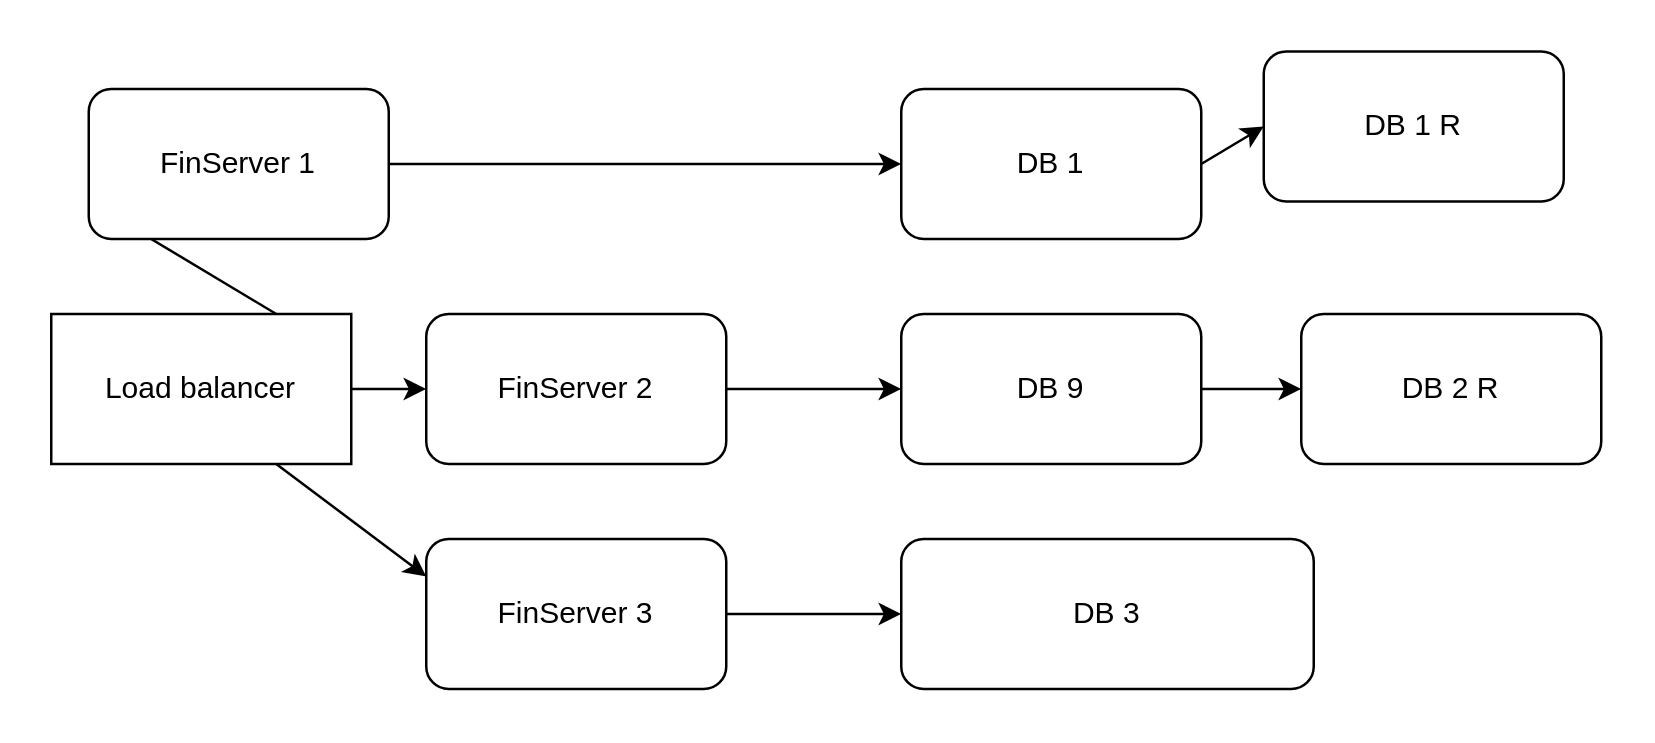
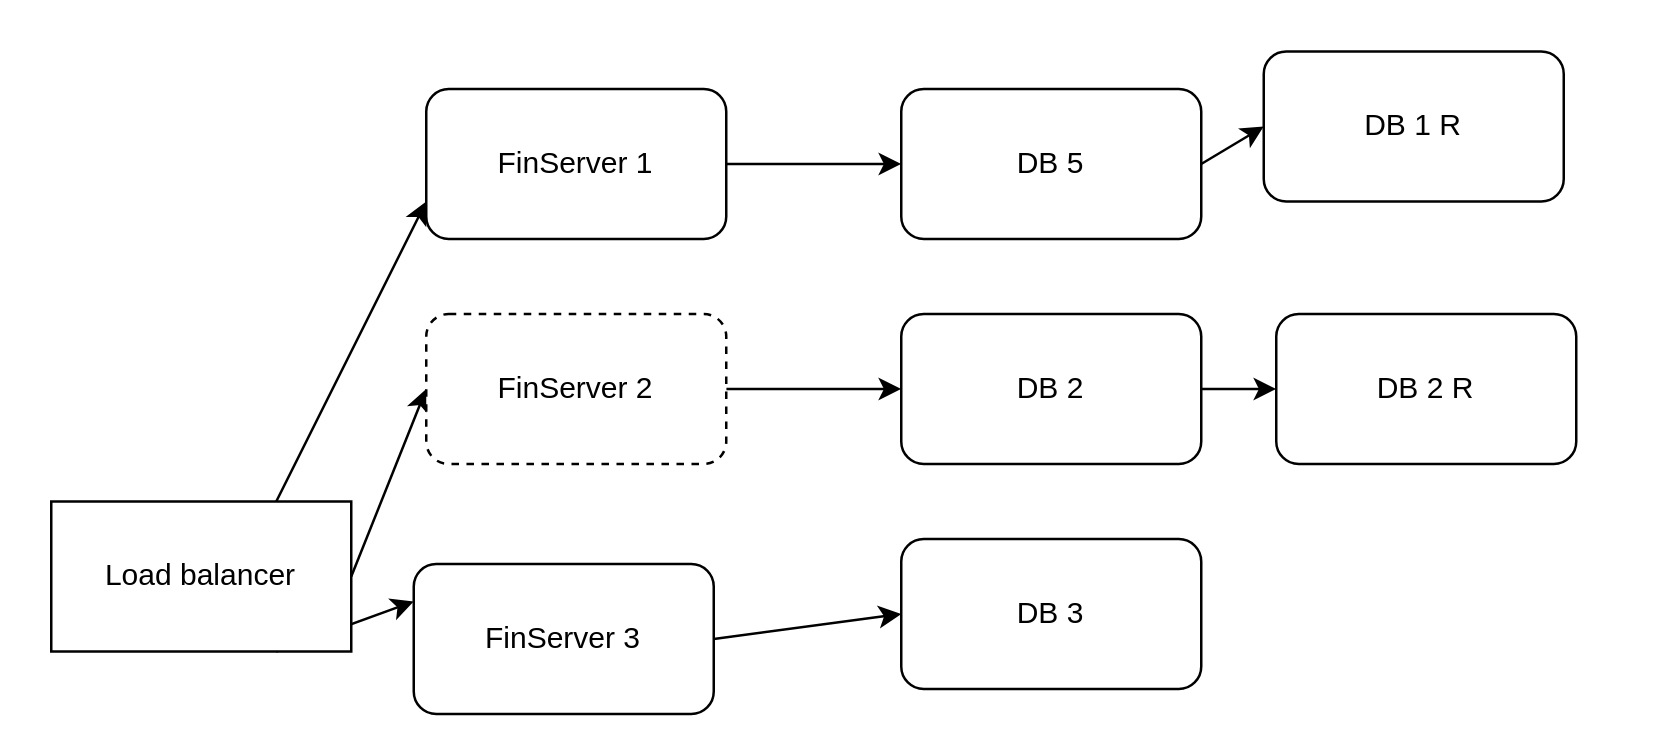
(239, 164) -> (576, 164)
(1051, 164) -> (1051, 164)
(201, 389) -> (201, 576)
(576, 389) -> (576, 389)
(1051, 389) -> (1051, 389)
(1451, 389) -> (1426, 389)
(576, 614) -> (564, 639)
(1108, 614) -> (1051, 614)
